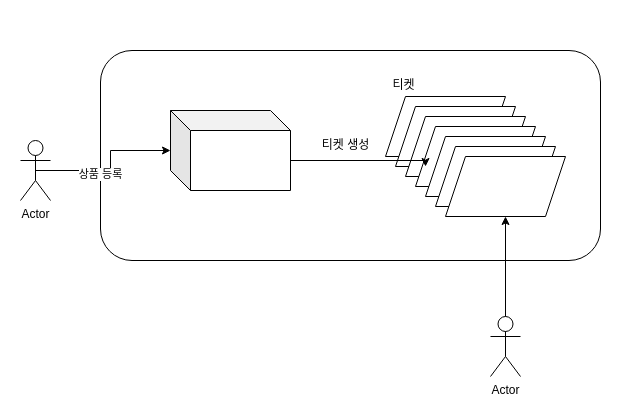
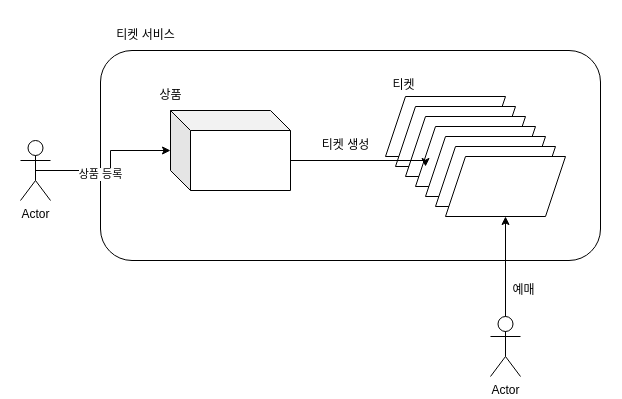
none -> (146, 36)
none -> (171, 96)
none -> (524, 291)
